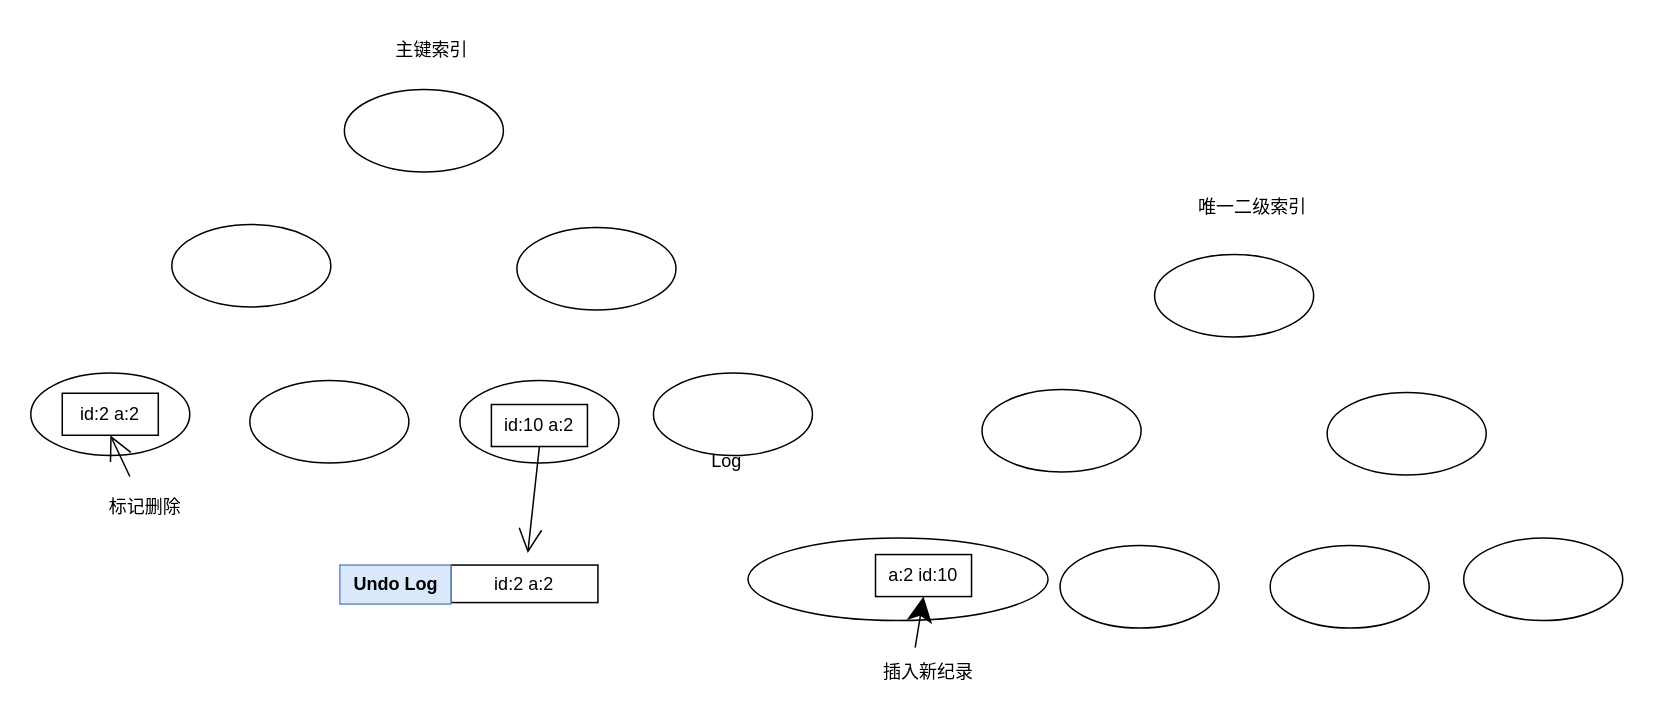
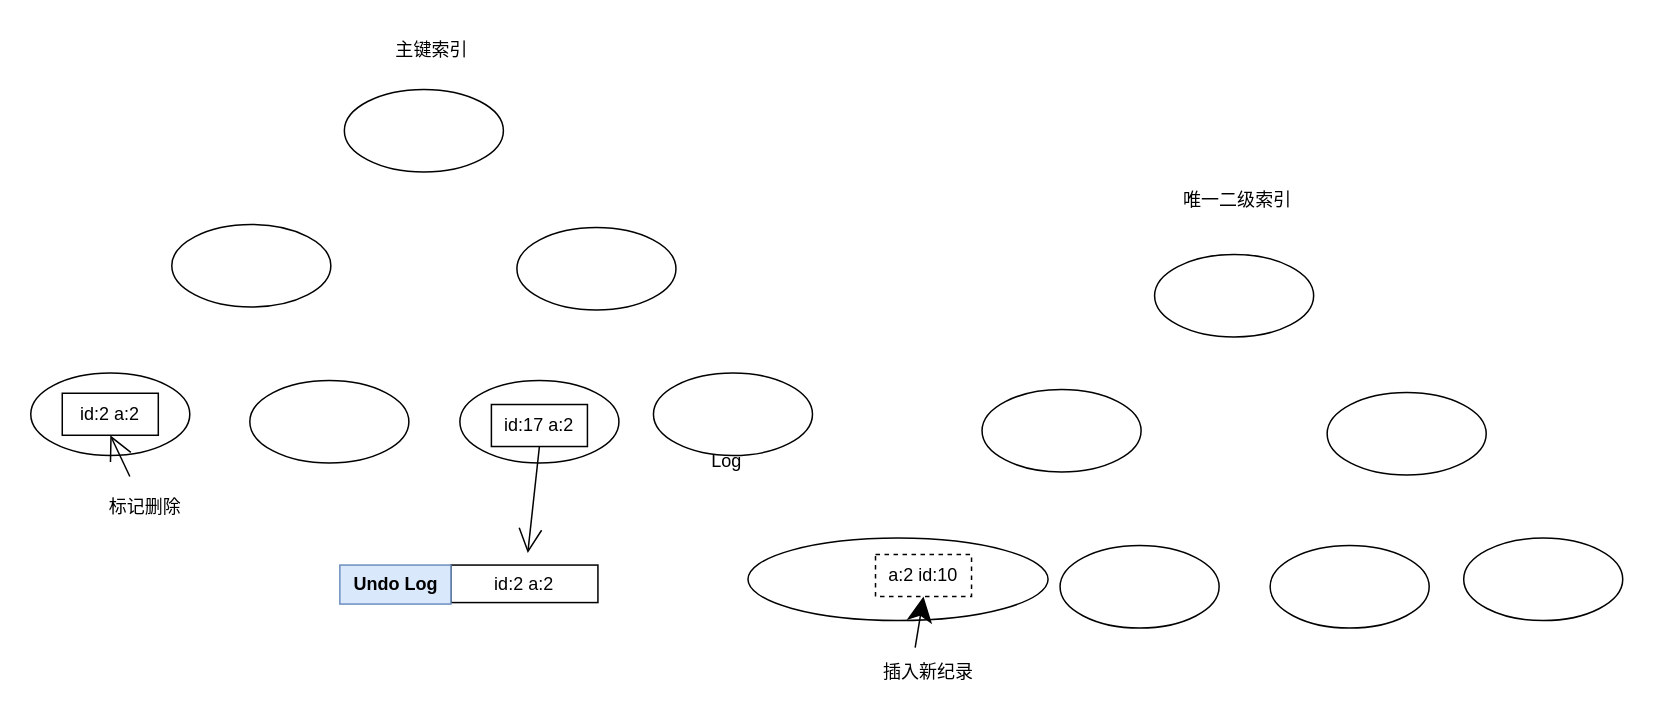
(1252, 208) -> (1237, 200)
(539, 425) -> (539, 425)
(923, 575) -> (923, 575)
